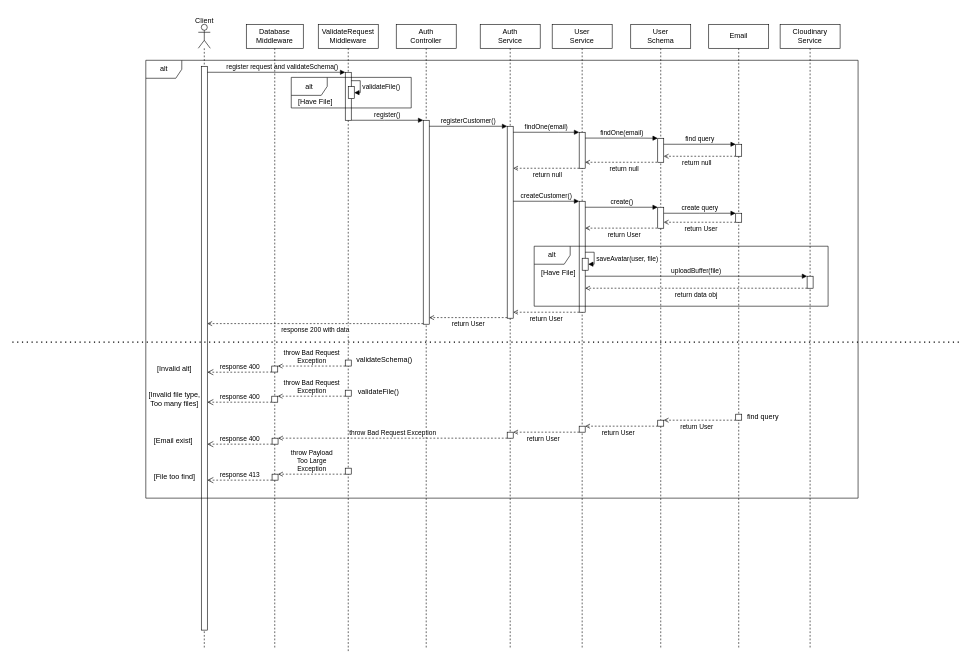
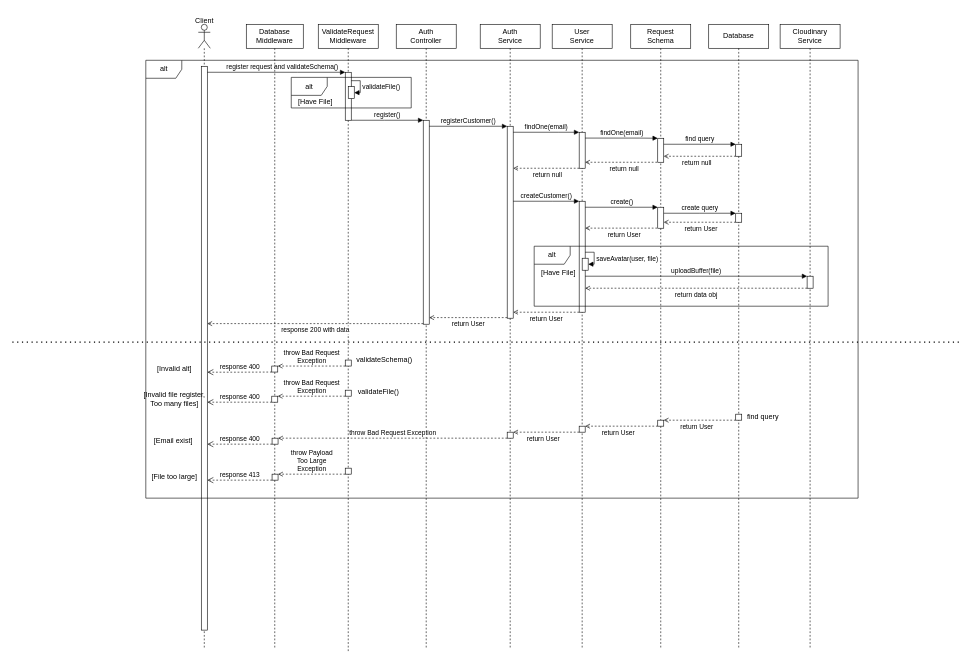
(661, 36) -> (661, 36)
(739, 36) -> (739, 36)
(175, 399) -> (175, 399)
(175, 477) -> (175, 477)
